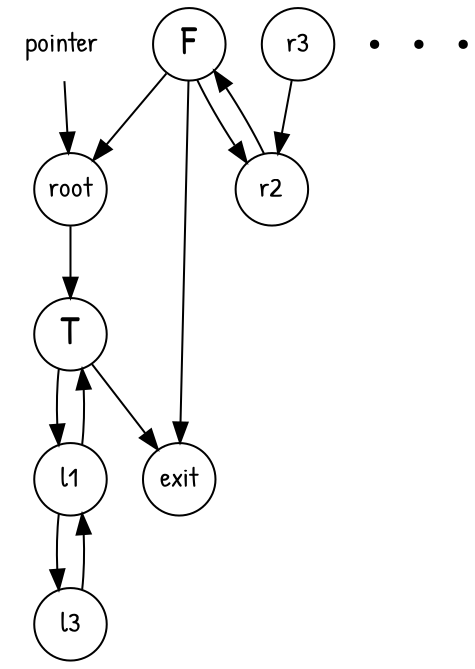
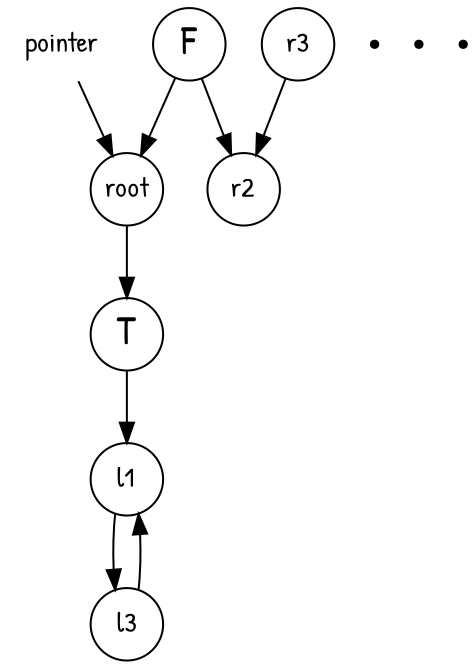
(246, 120) -> none
(84, 417) -> none
(179, 479) -> none
